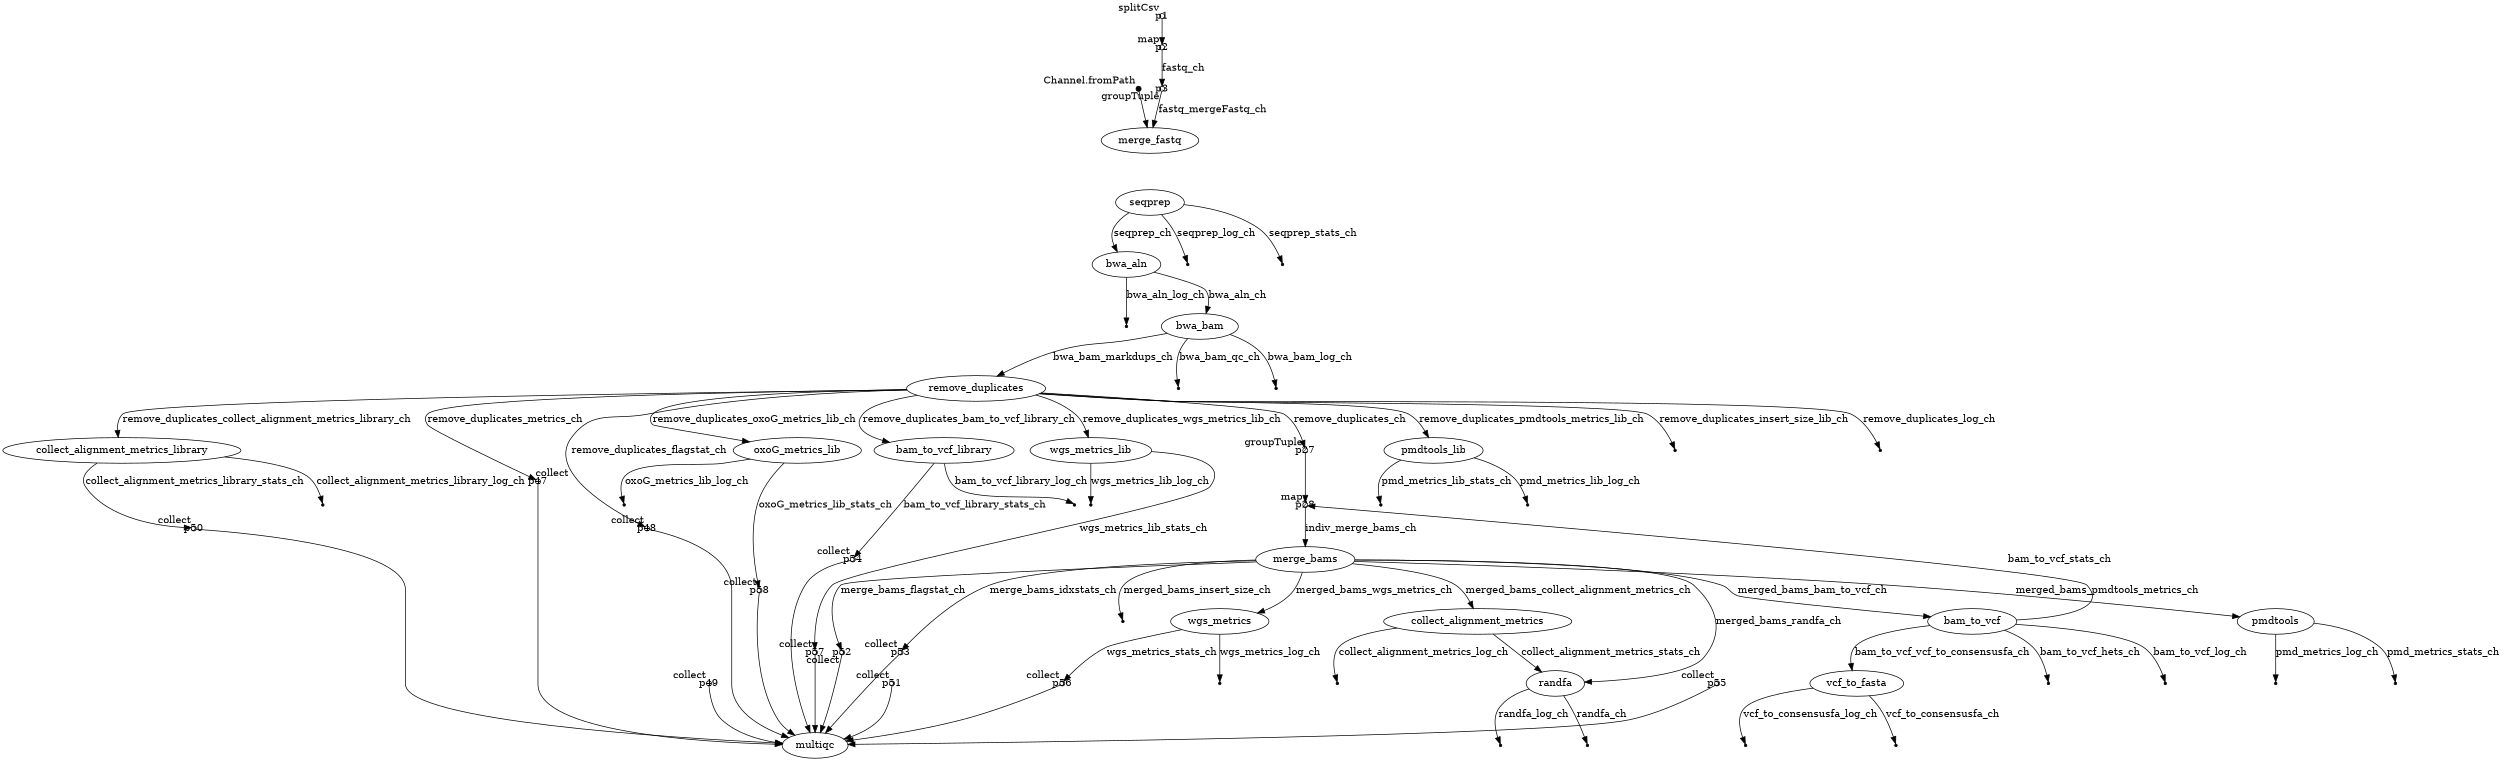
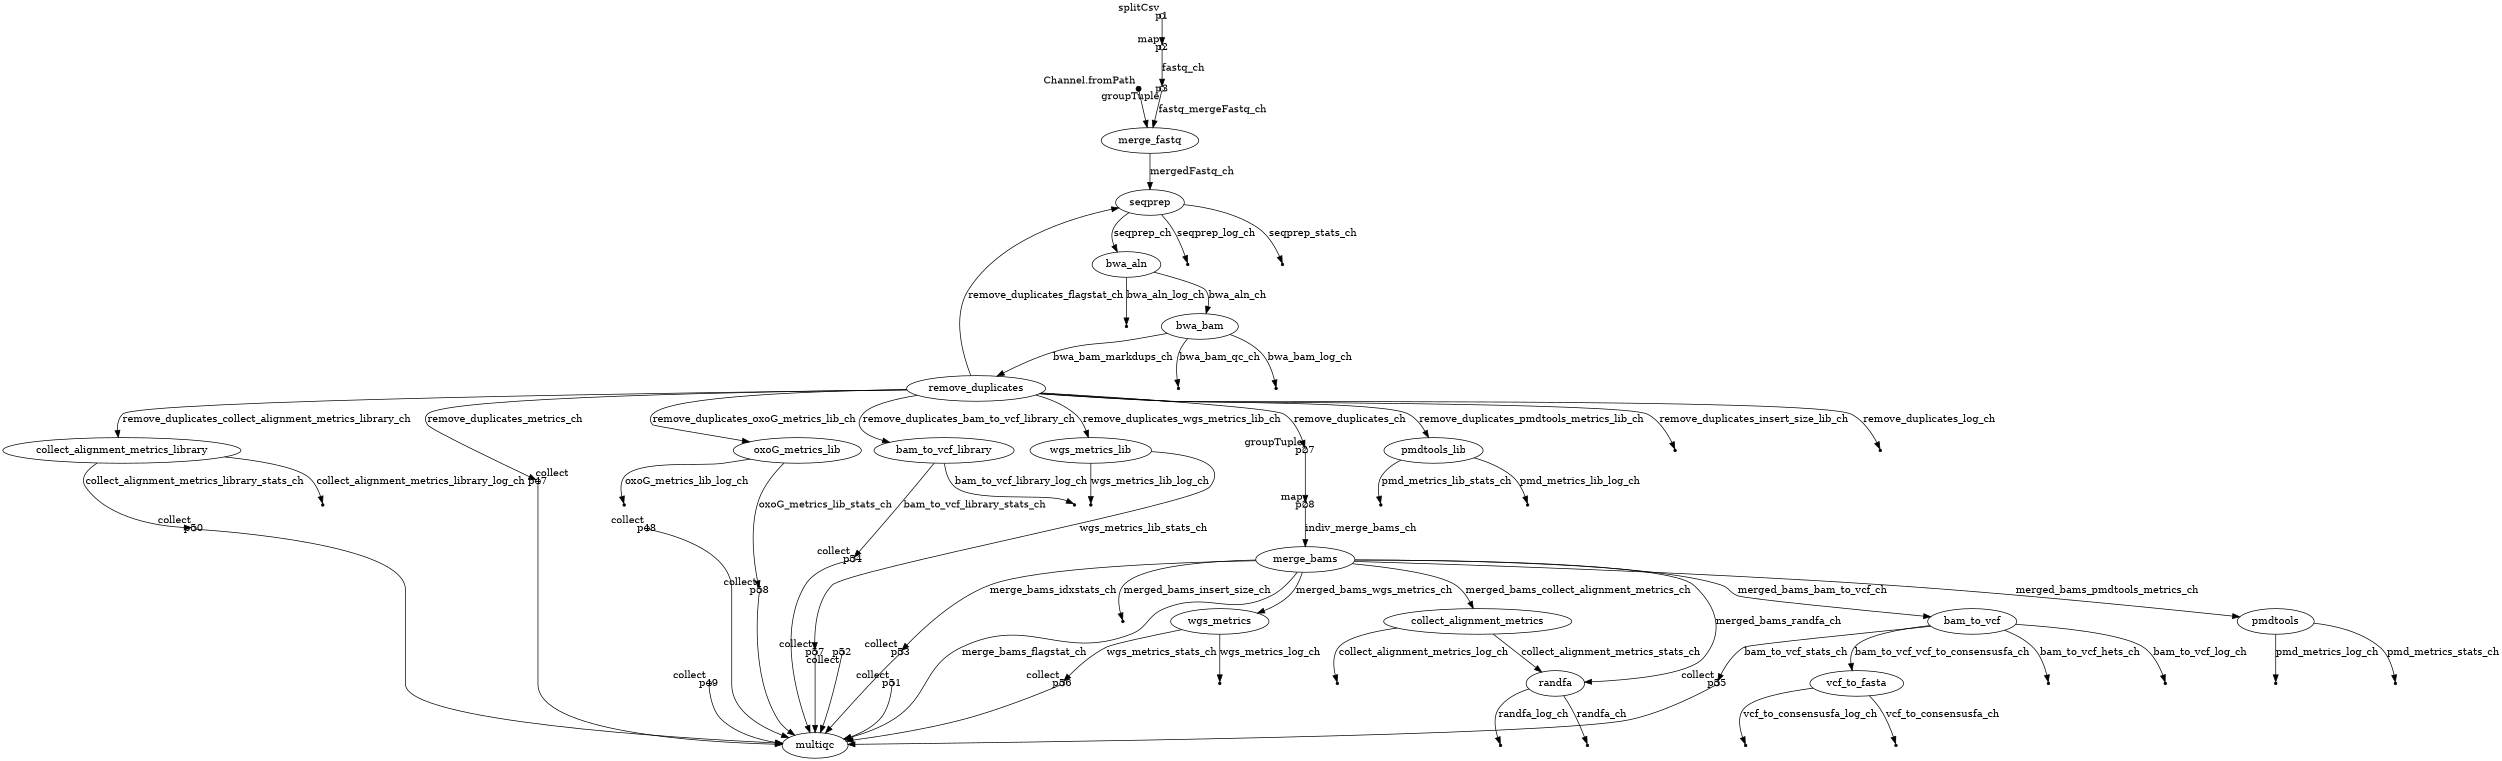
none -> (1150, 168)
(687, 408) -> (995, 260)
(1749, 545) -> (1819, 638)
(1018, 572) -> (1066, 642)
